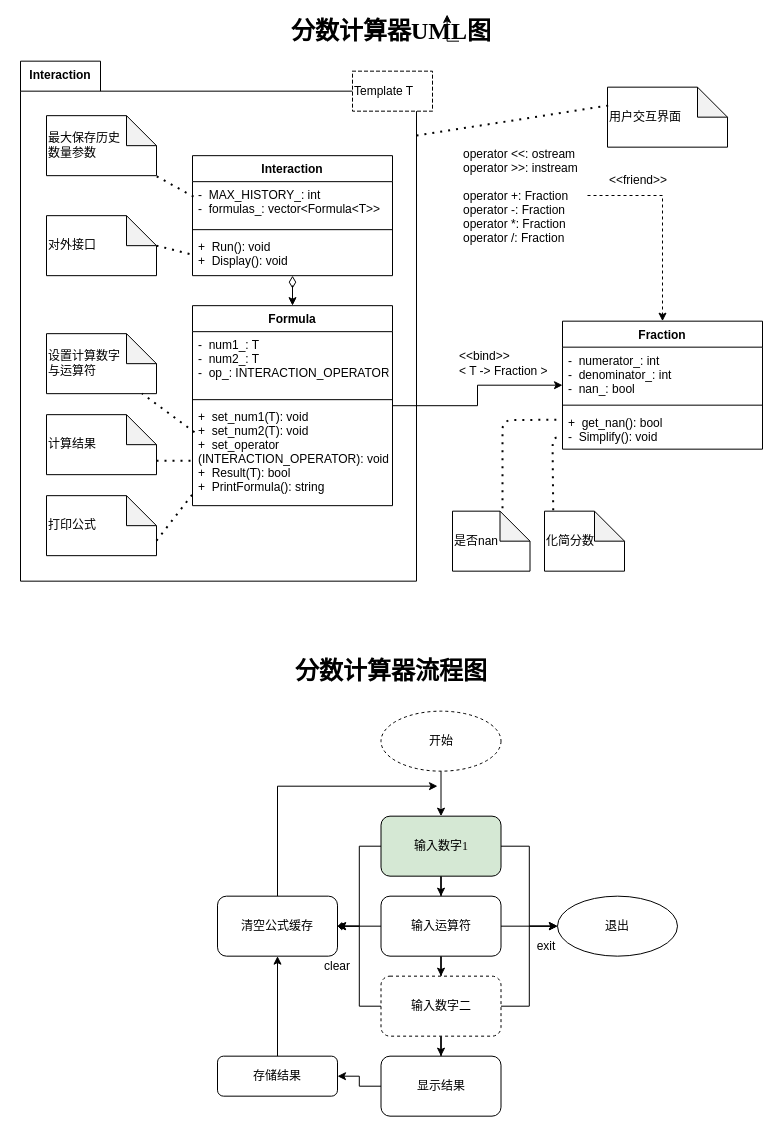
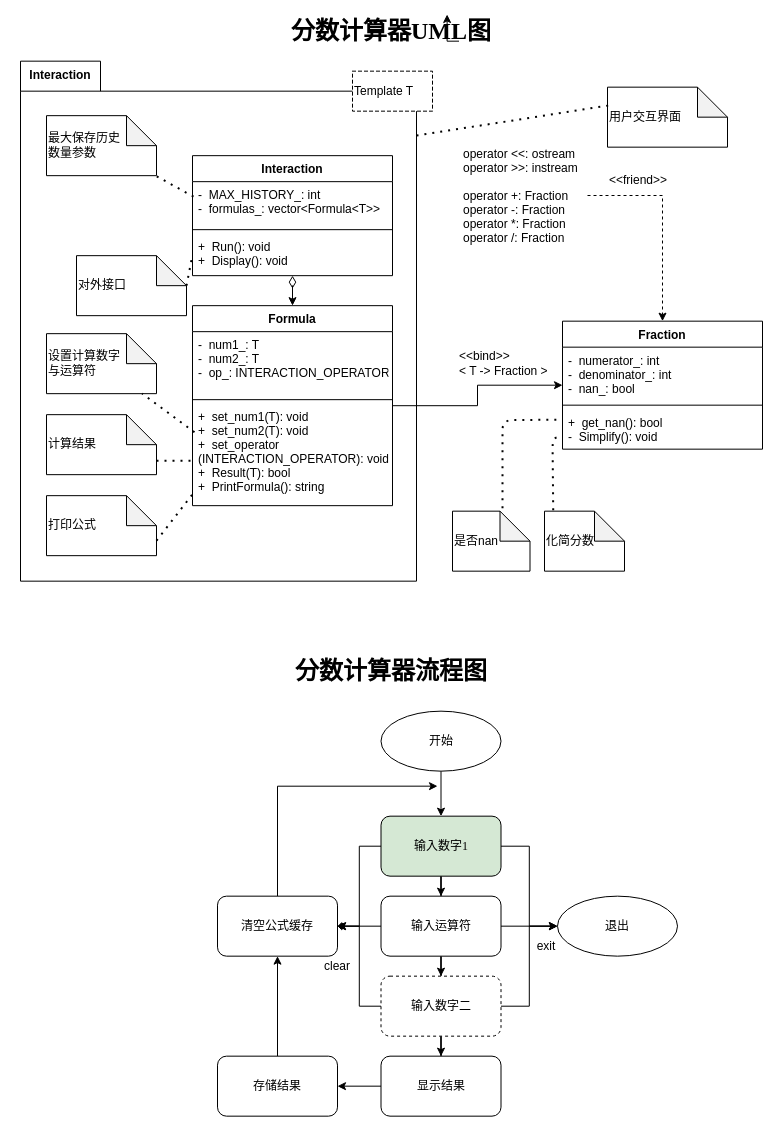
(102, 246) -> (132, 286)
(441, 741) -> (441, 741)
(278, 1076) -> (278, 1086)
